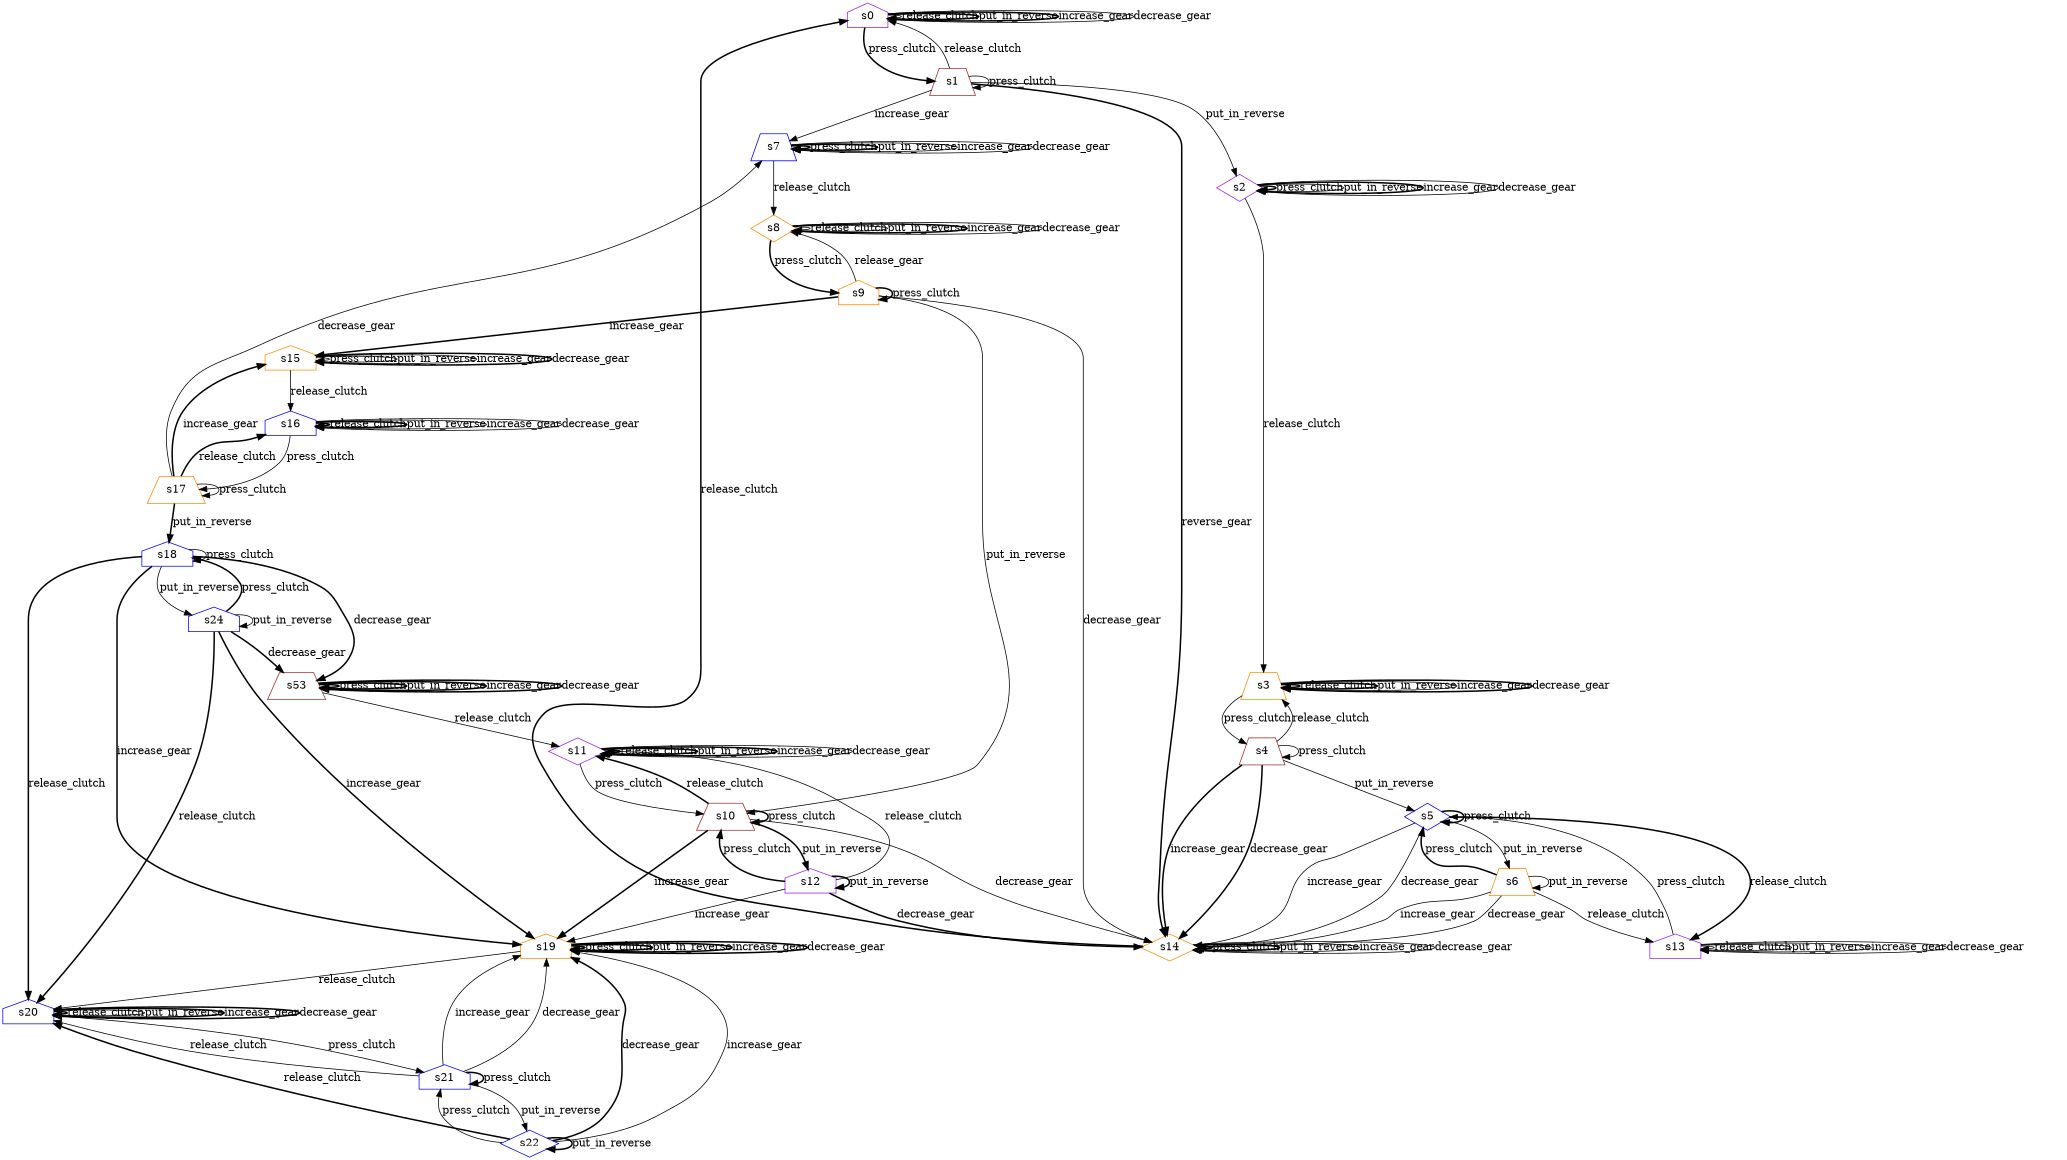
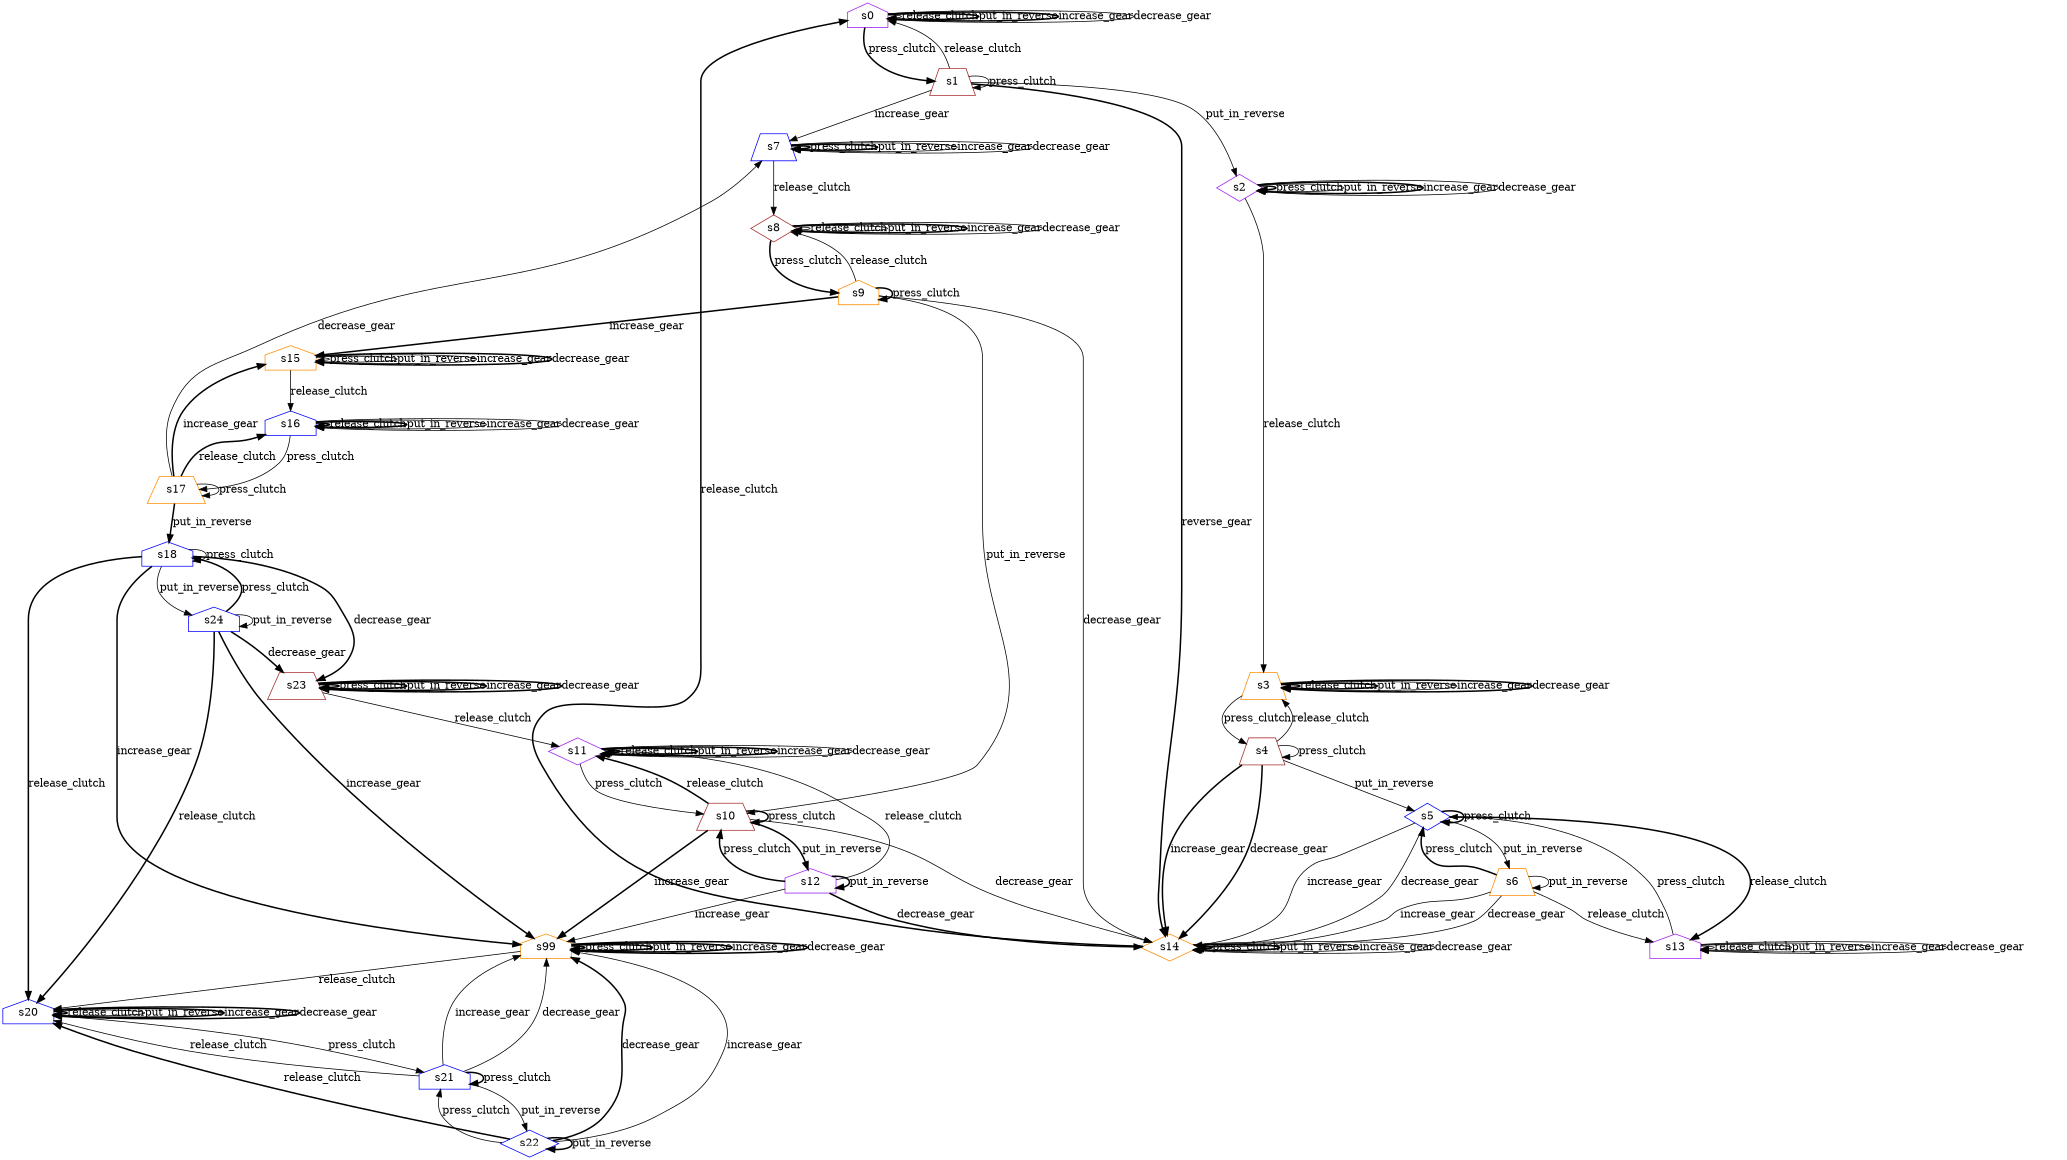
(774, 228) -> (774, 228)
(889, 261) -> (889, 261)
(297, 686) -> (297, 686)
(546, 948) -> (546, 948)
